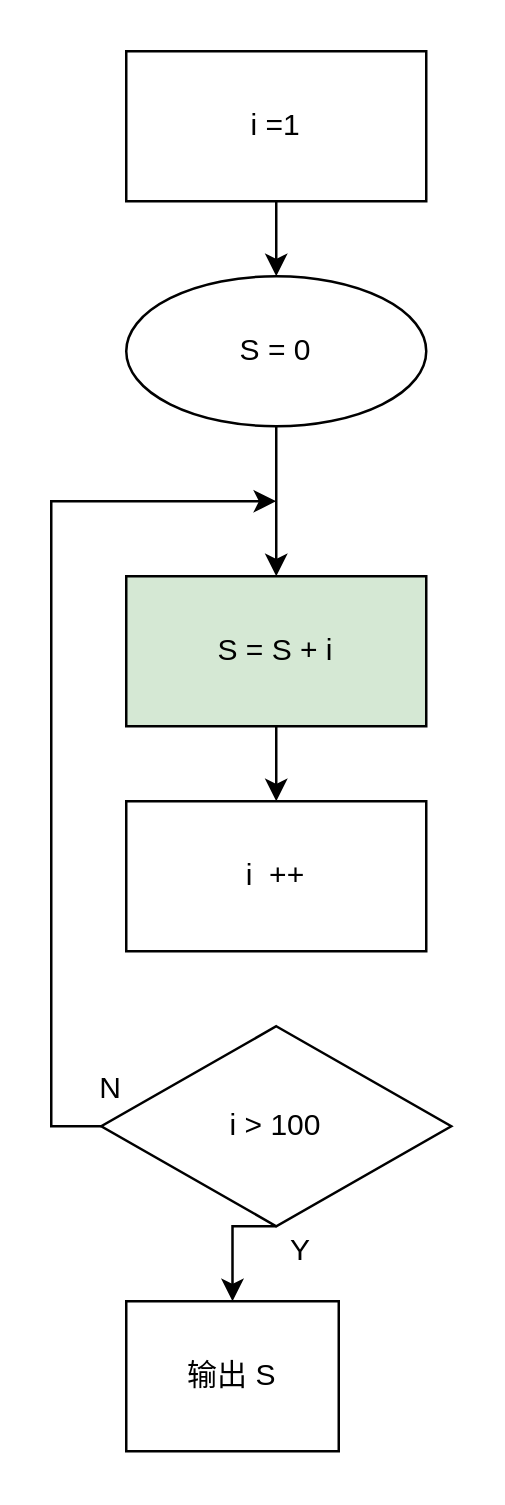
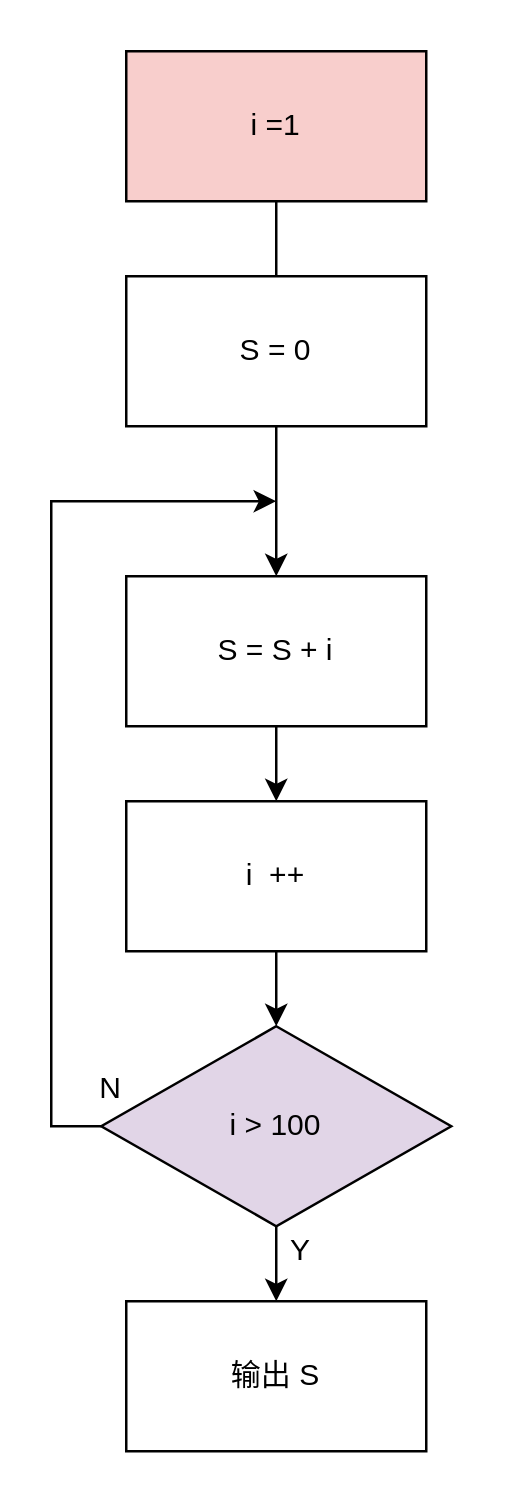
(276, 126) -> (276, 126)
(276, 258) -> (276, 265)
(276, 351) -> (276, 351)
(276, 651) -> (276, 651)
none -> (276, 980)
(276, 1126) -> (276, 1126)
(233, 1376) -> (276, 1376)
